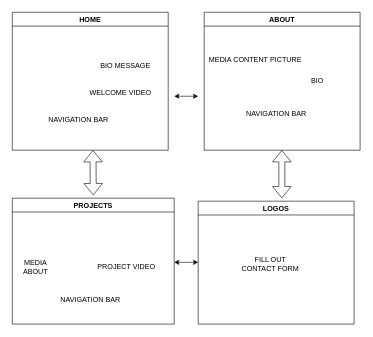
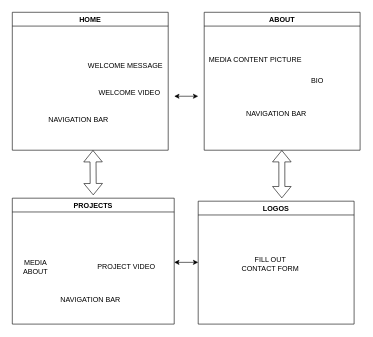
(127, 66) -> (127, 66)
(120, 93) -> (129, 93)
